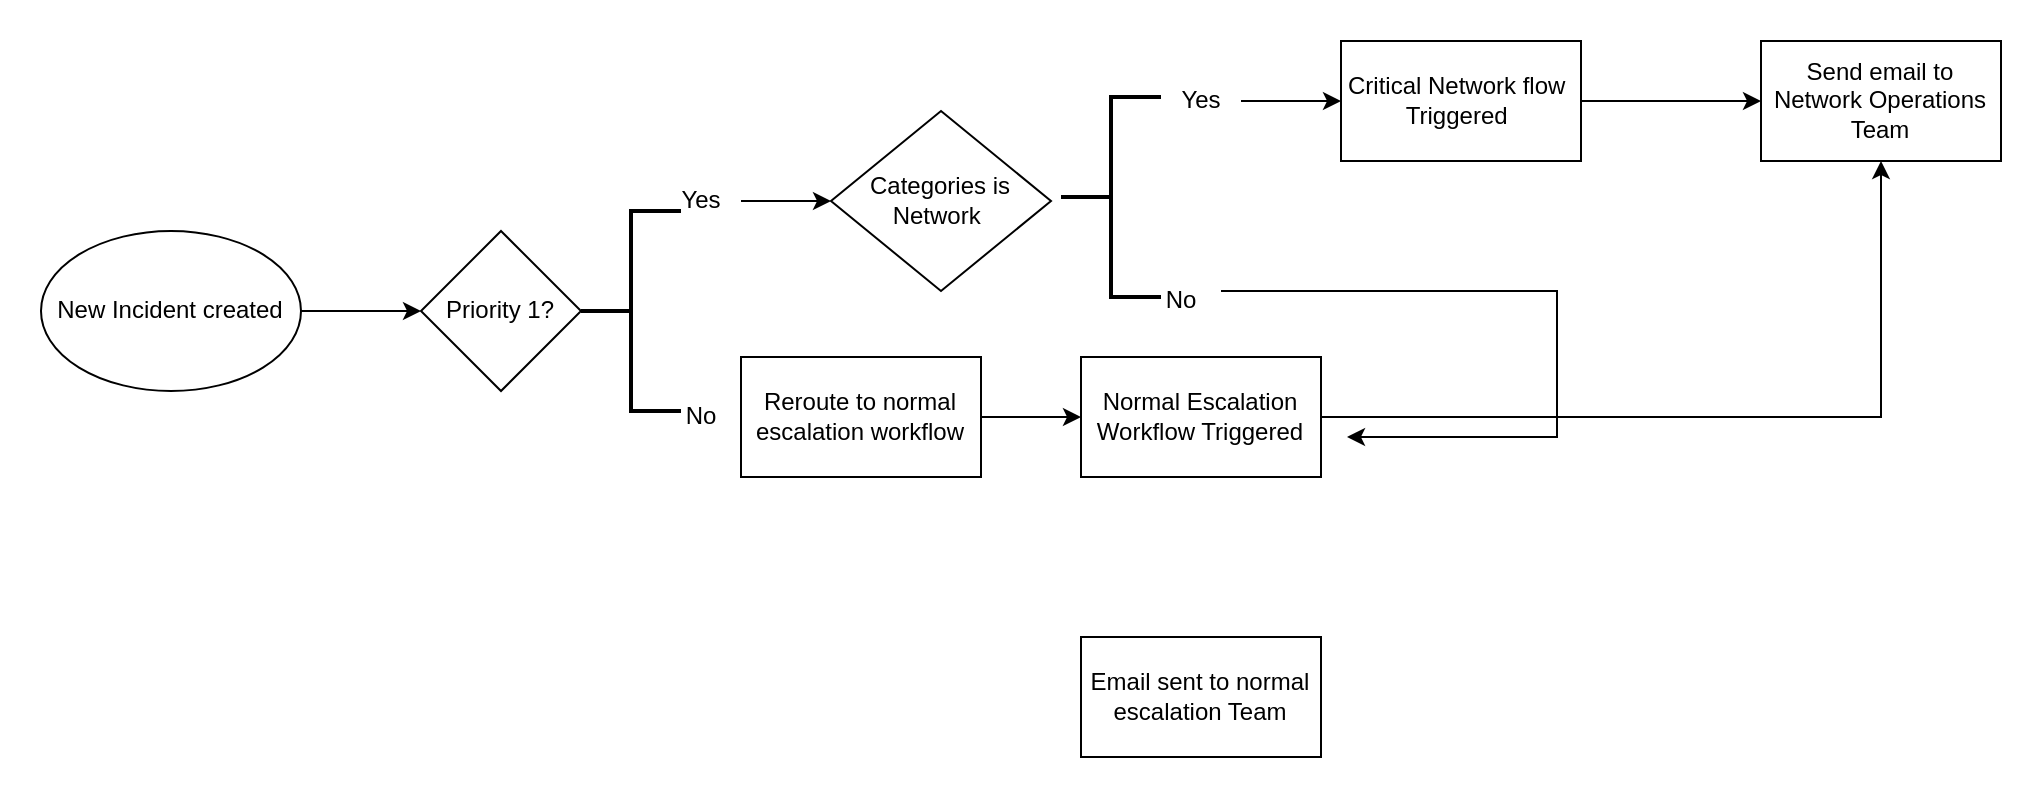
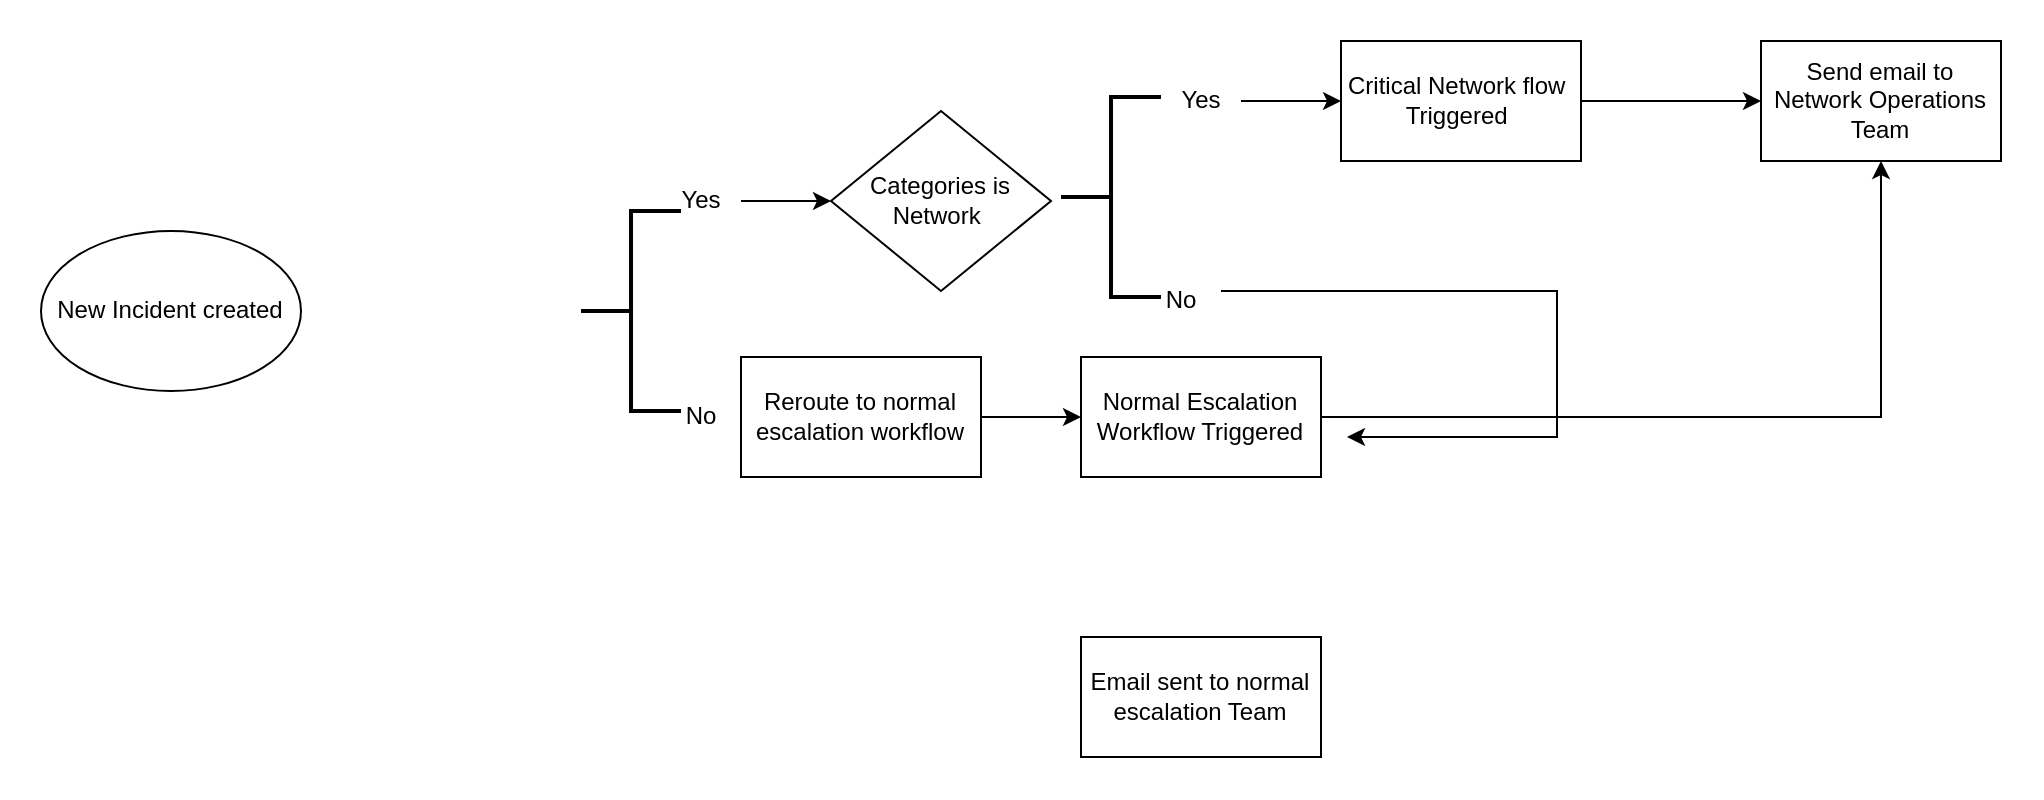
(354, 311) -> none
(501, 311) -> none
